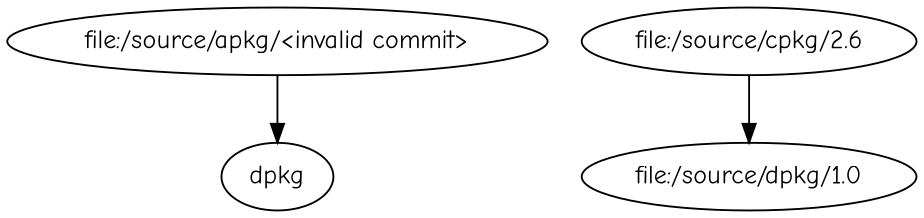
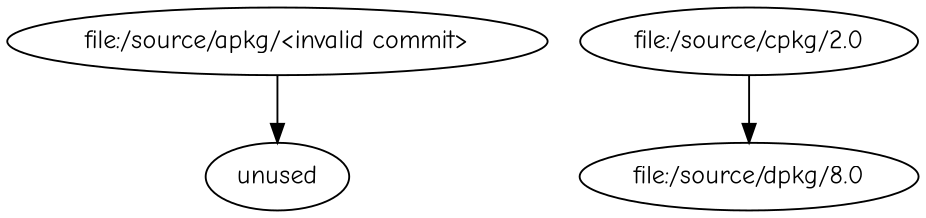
(749, 41) -> (749, 41)
(277, 177) -> (277, 177)
(749, 177) -> (749, 177)
